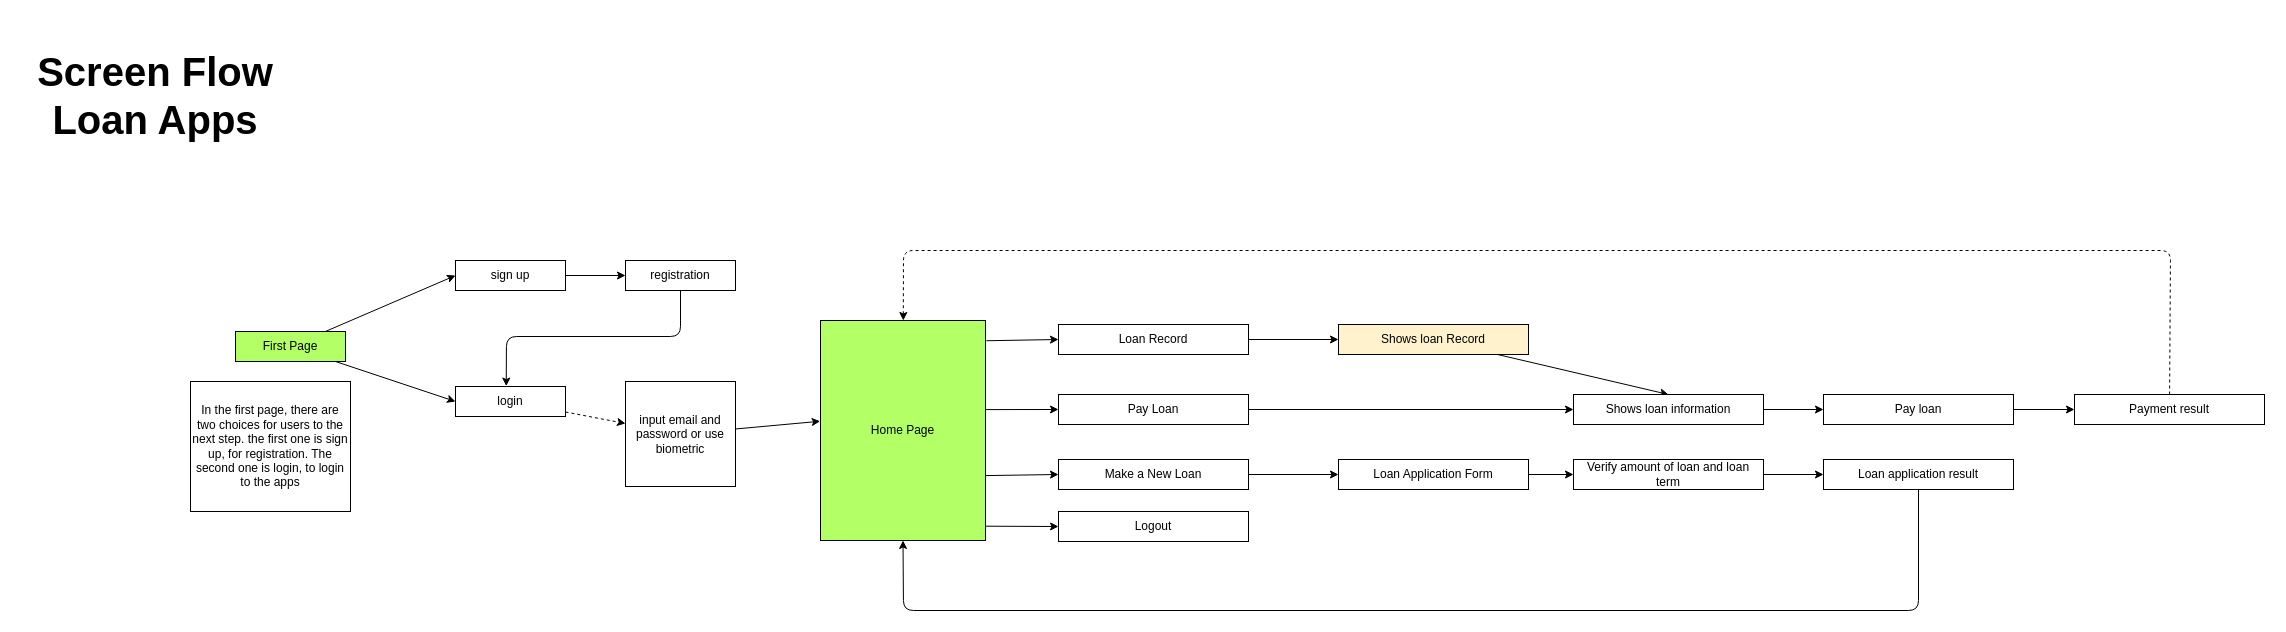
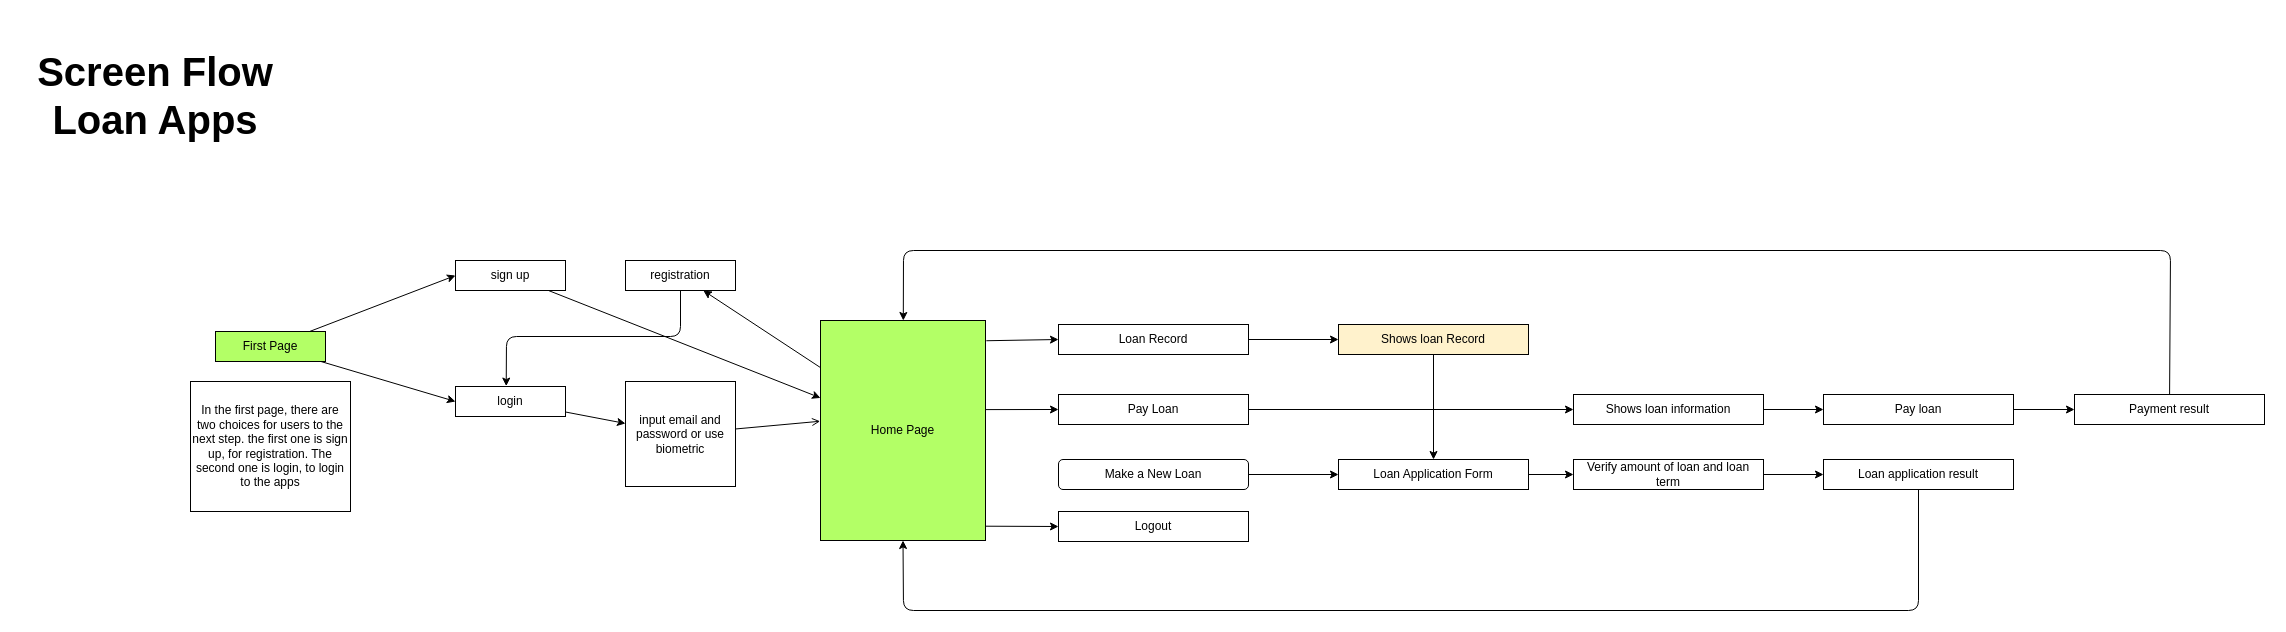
(1578, 251) -> (1578, 251)
(592, 276) -> (741, 367)
(291, 347) -> (271, 347)
(1579, 374) -> (1434, 404)
(592, 417) -> (592, 417)
(812, 422) -> (813, 422)
(1018, 475) -> (765, 331)
(1154, 475) -> (1154, 475)
